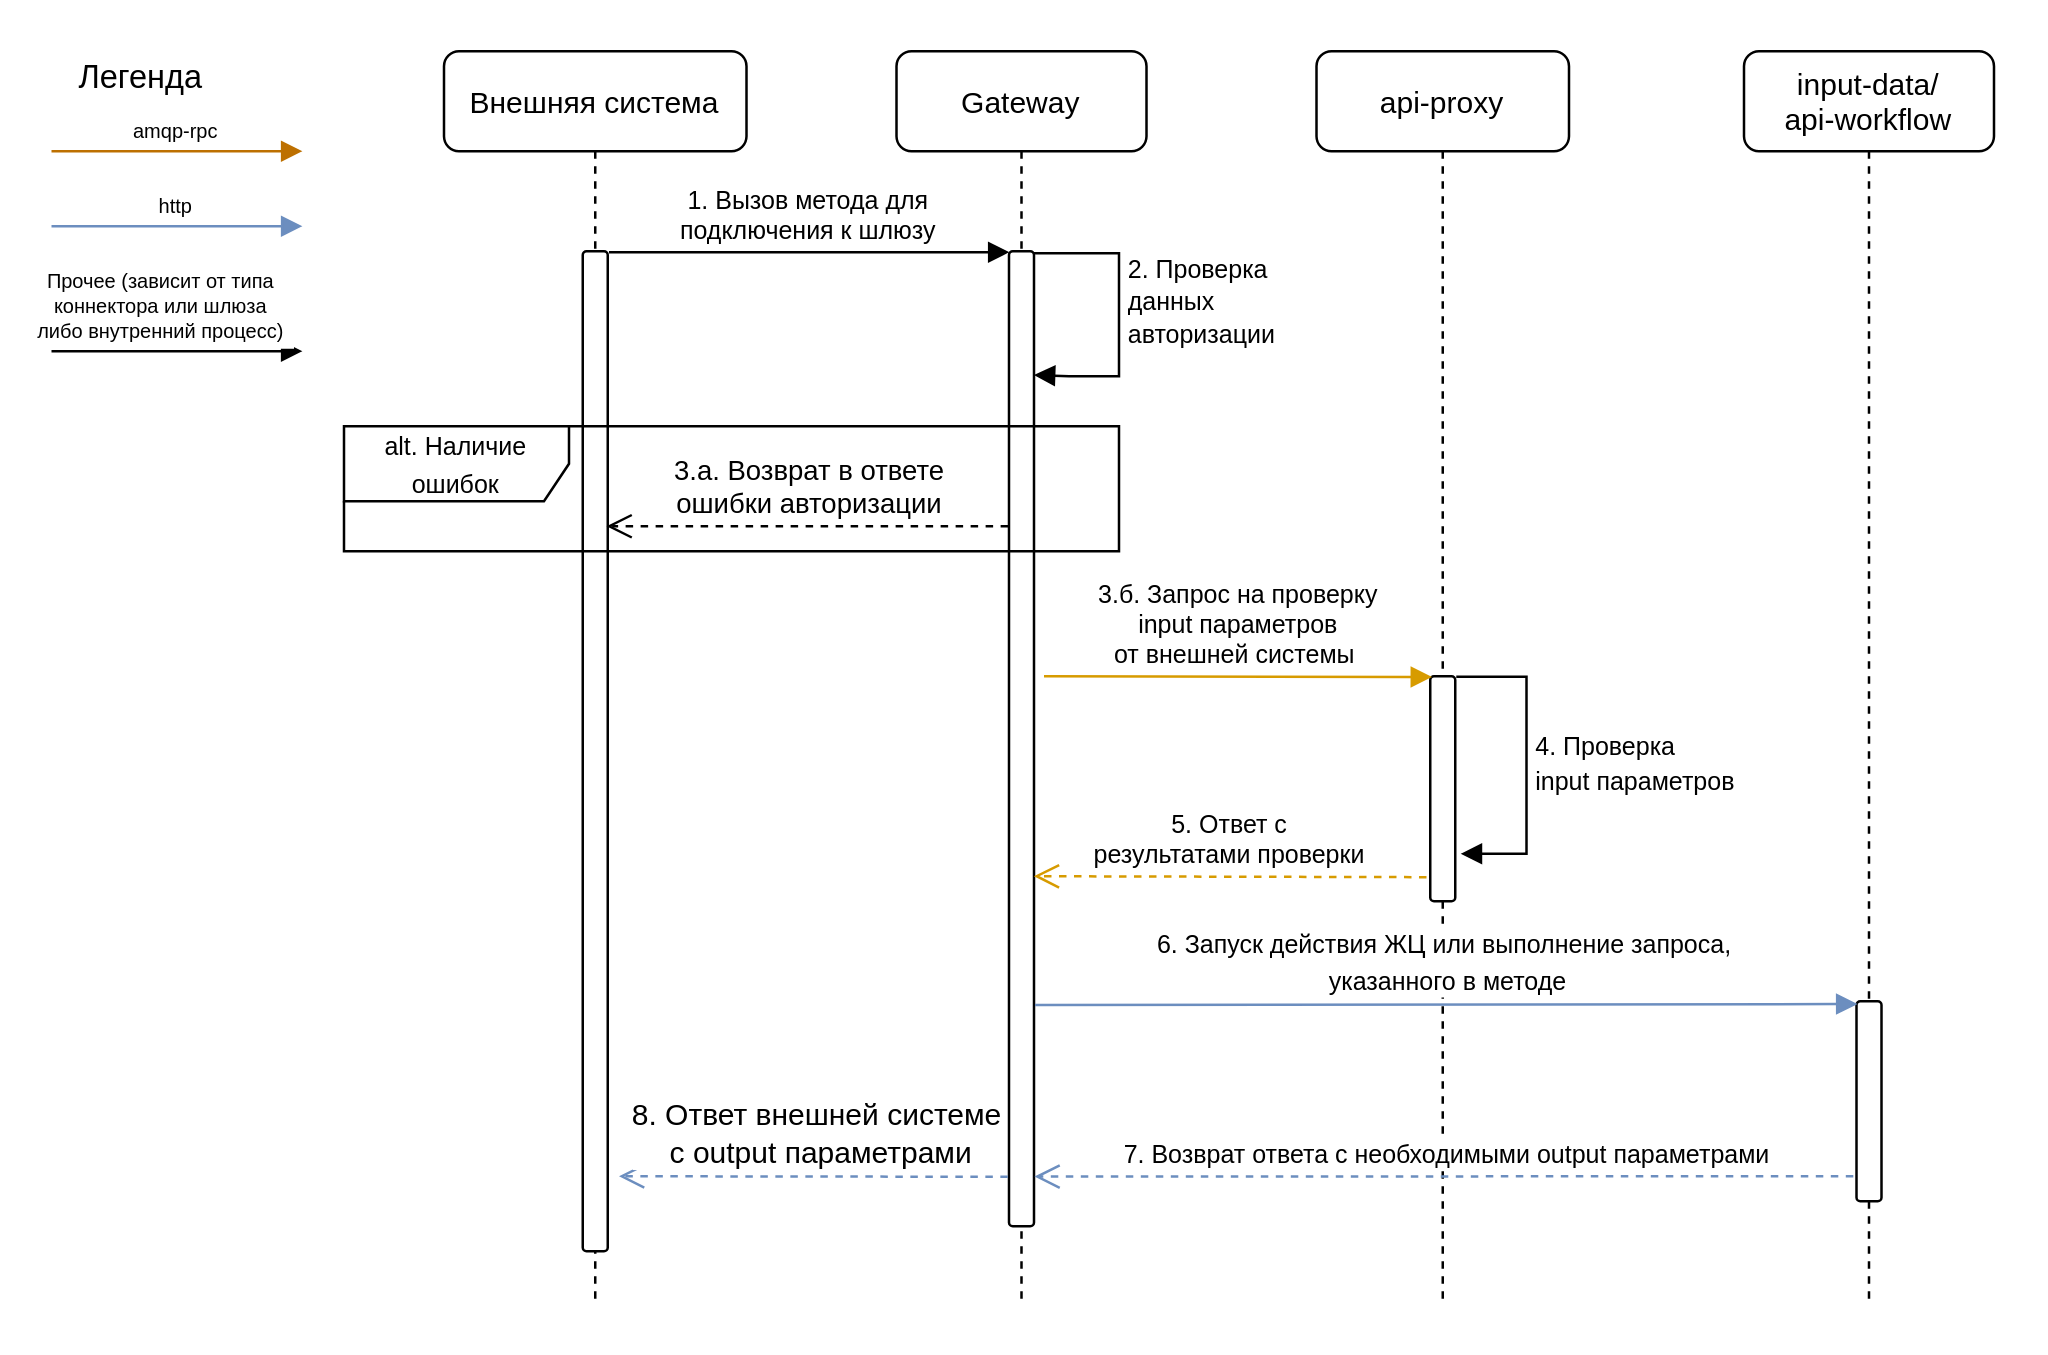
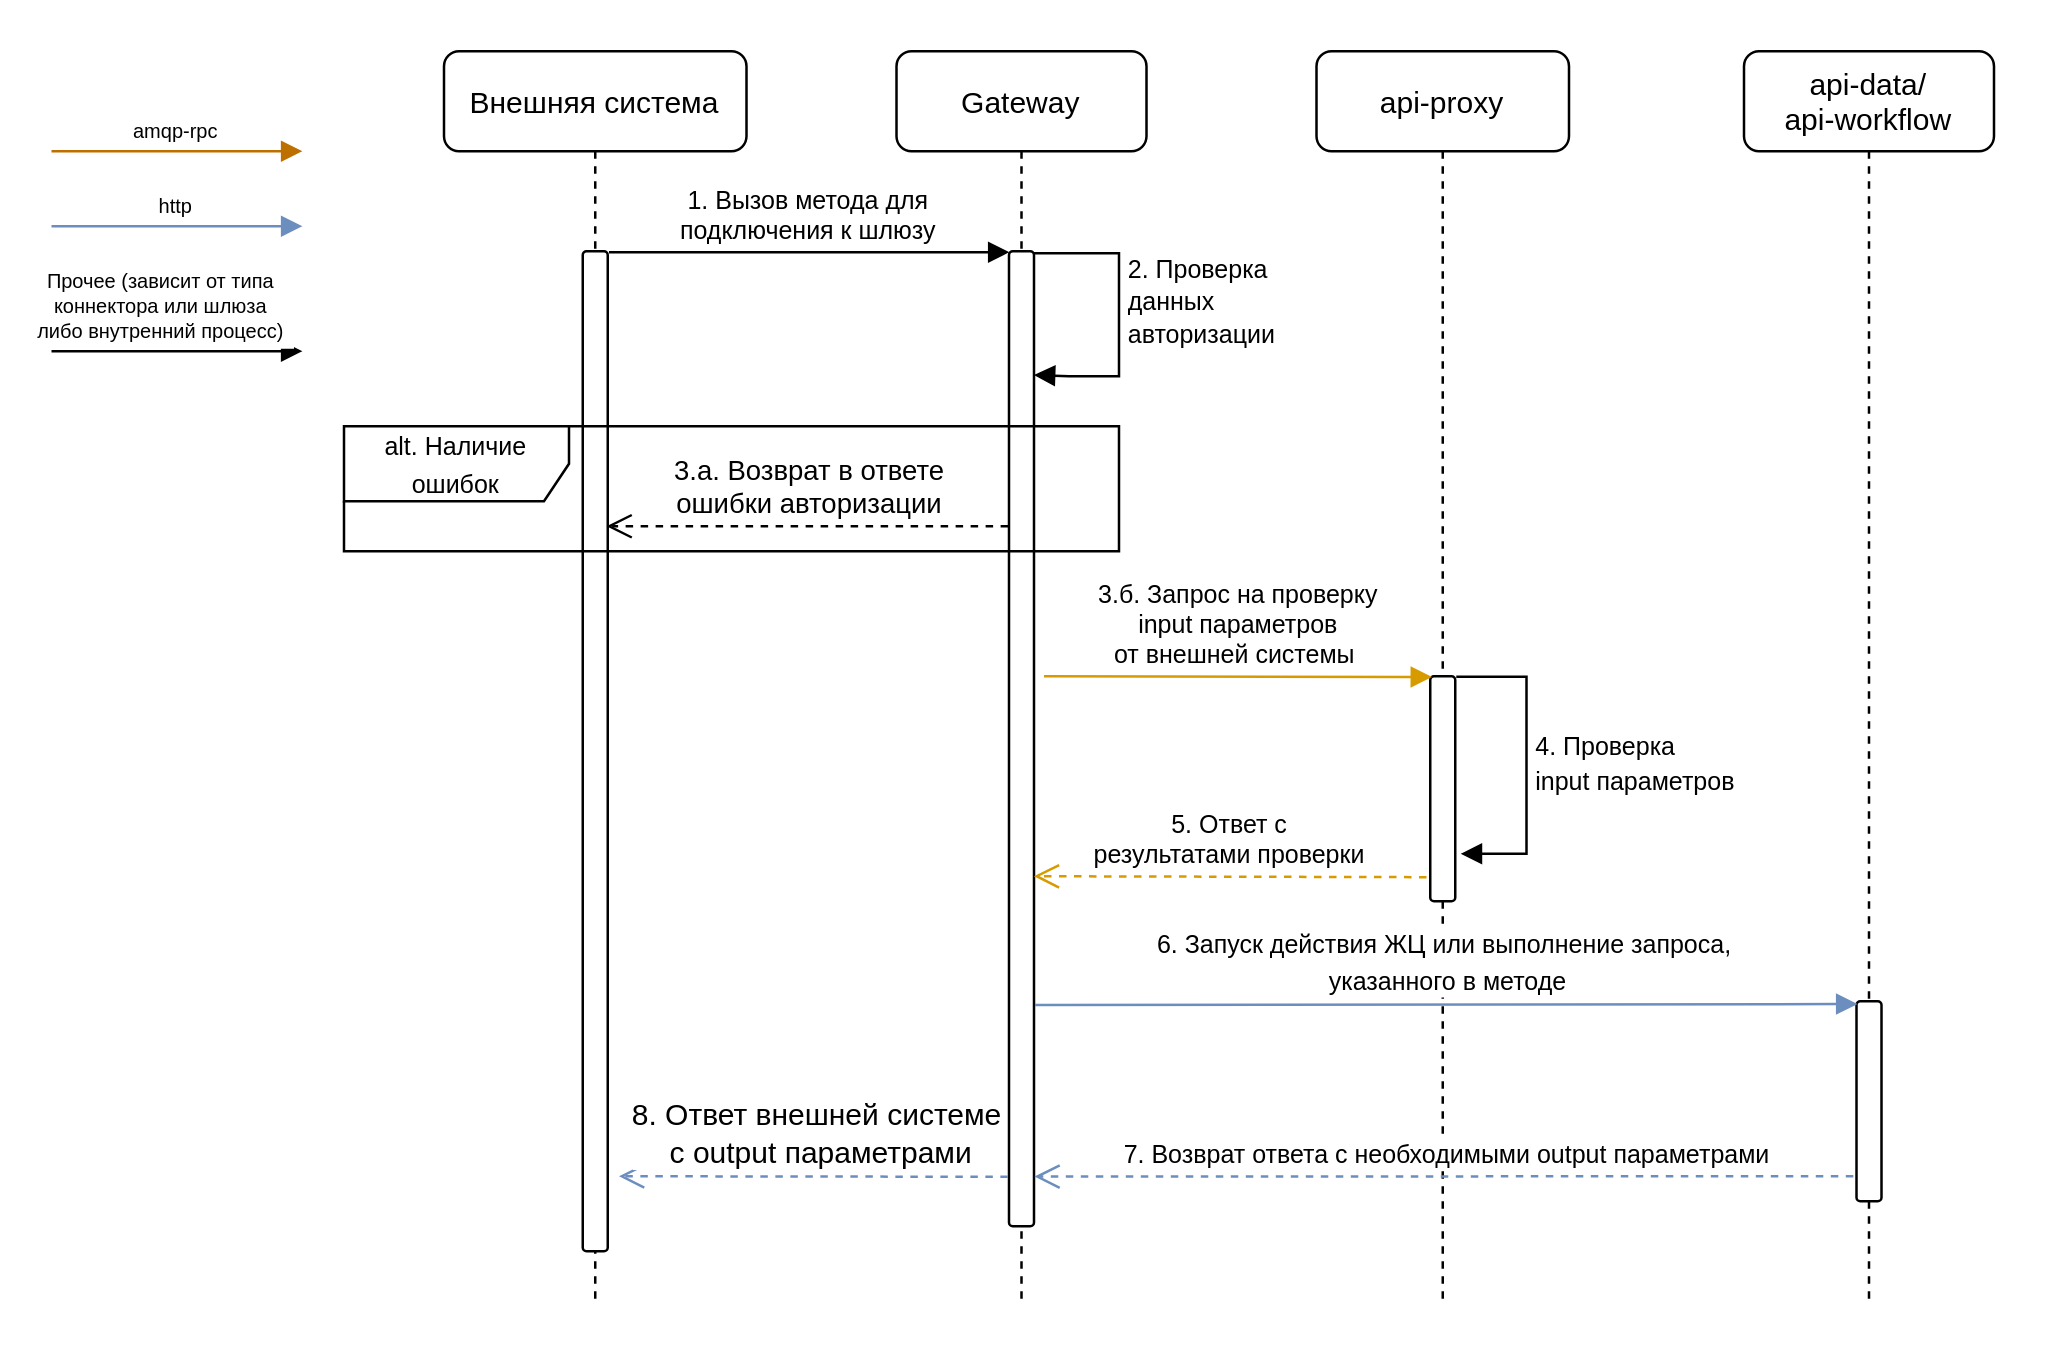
(141, 76) -> none
(1868, 85) -> (1868, 85)
